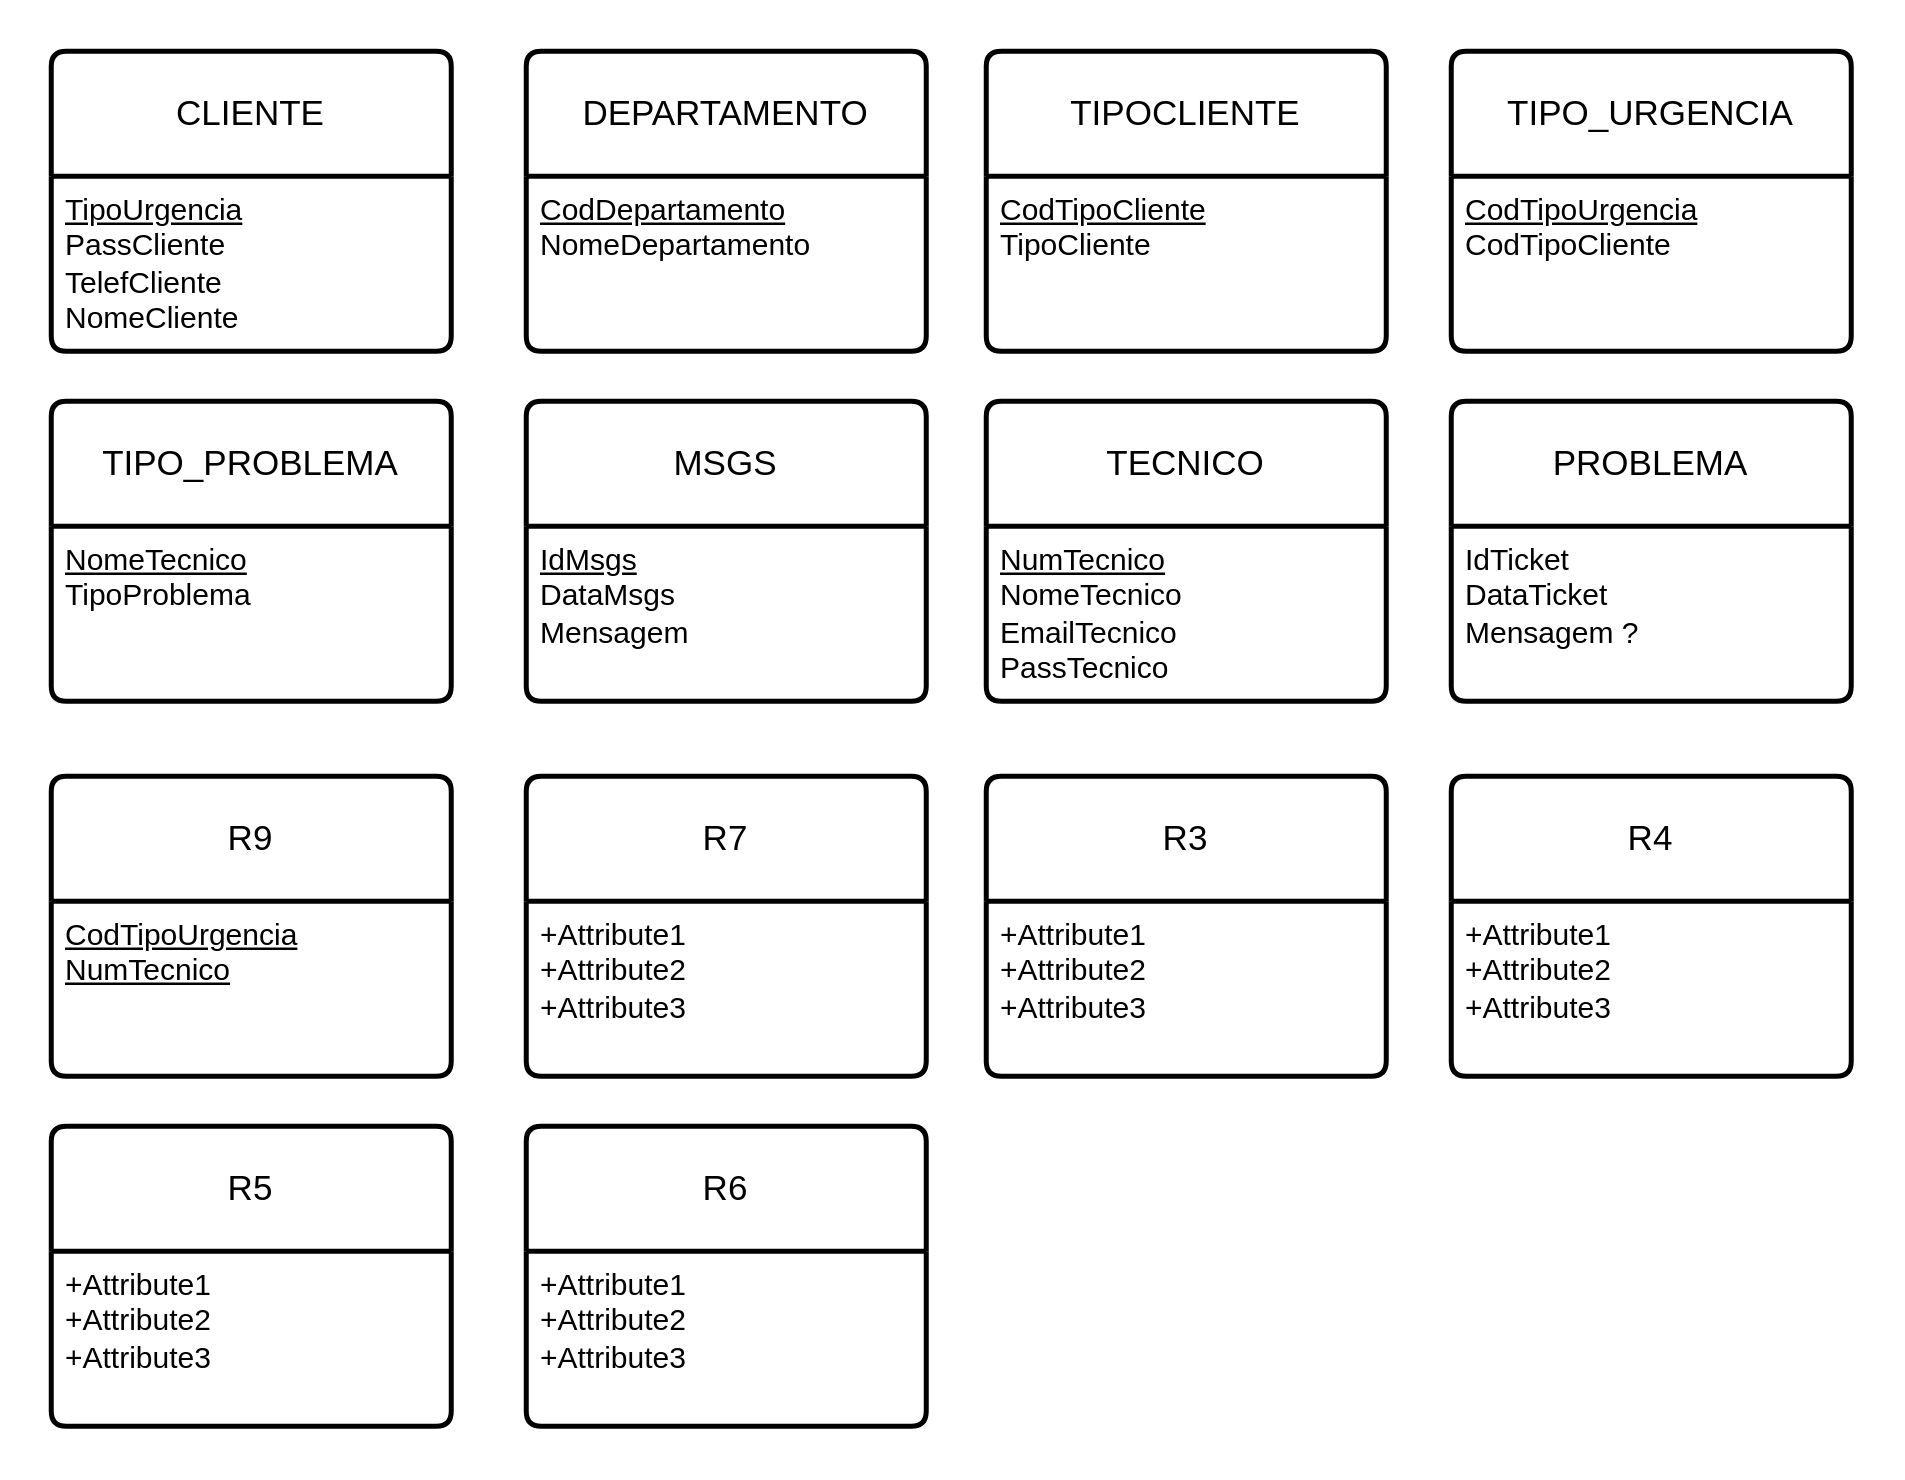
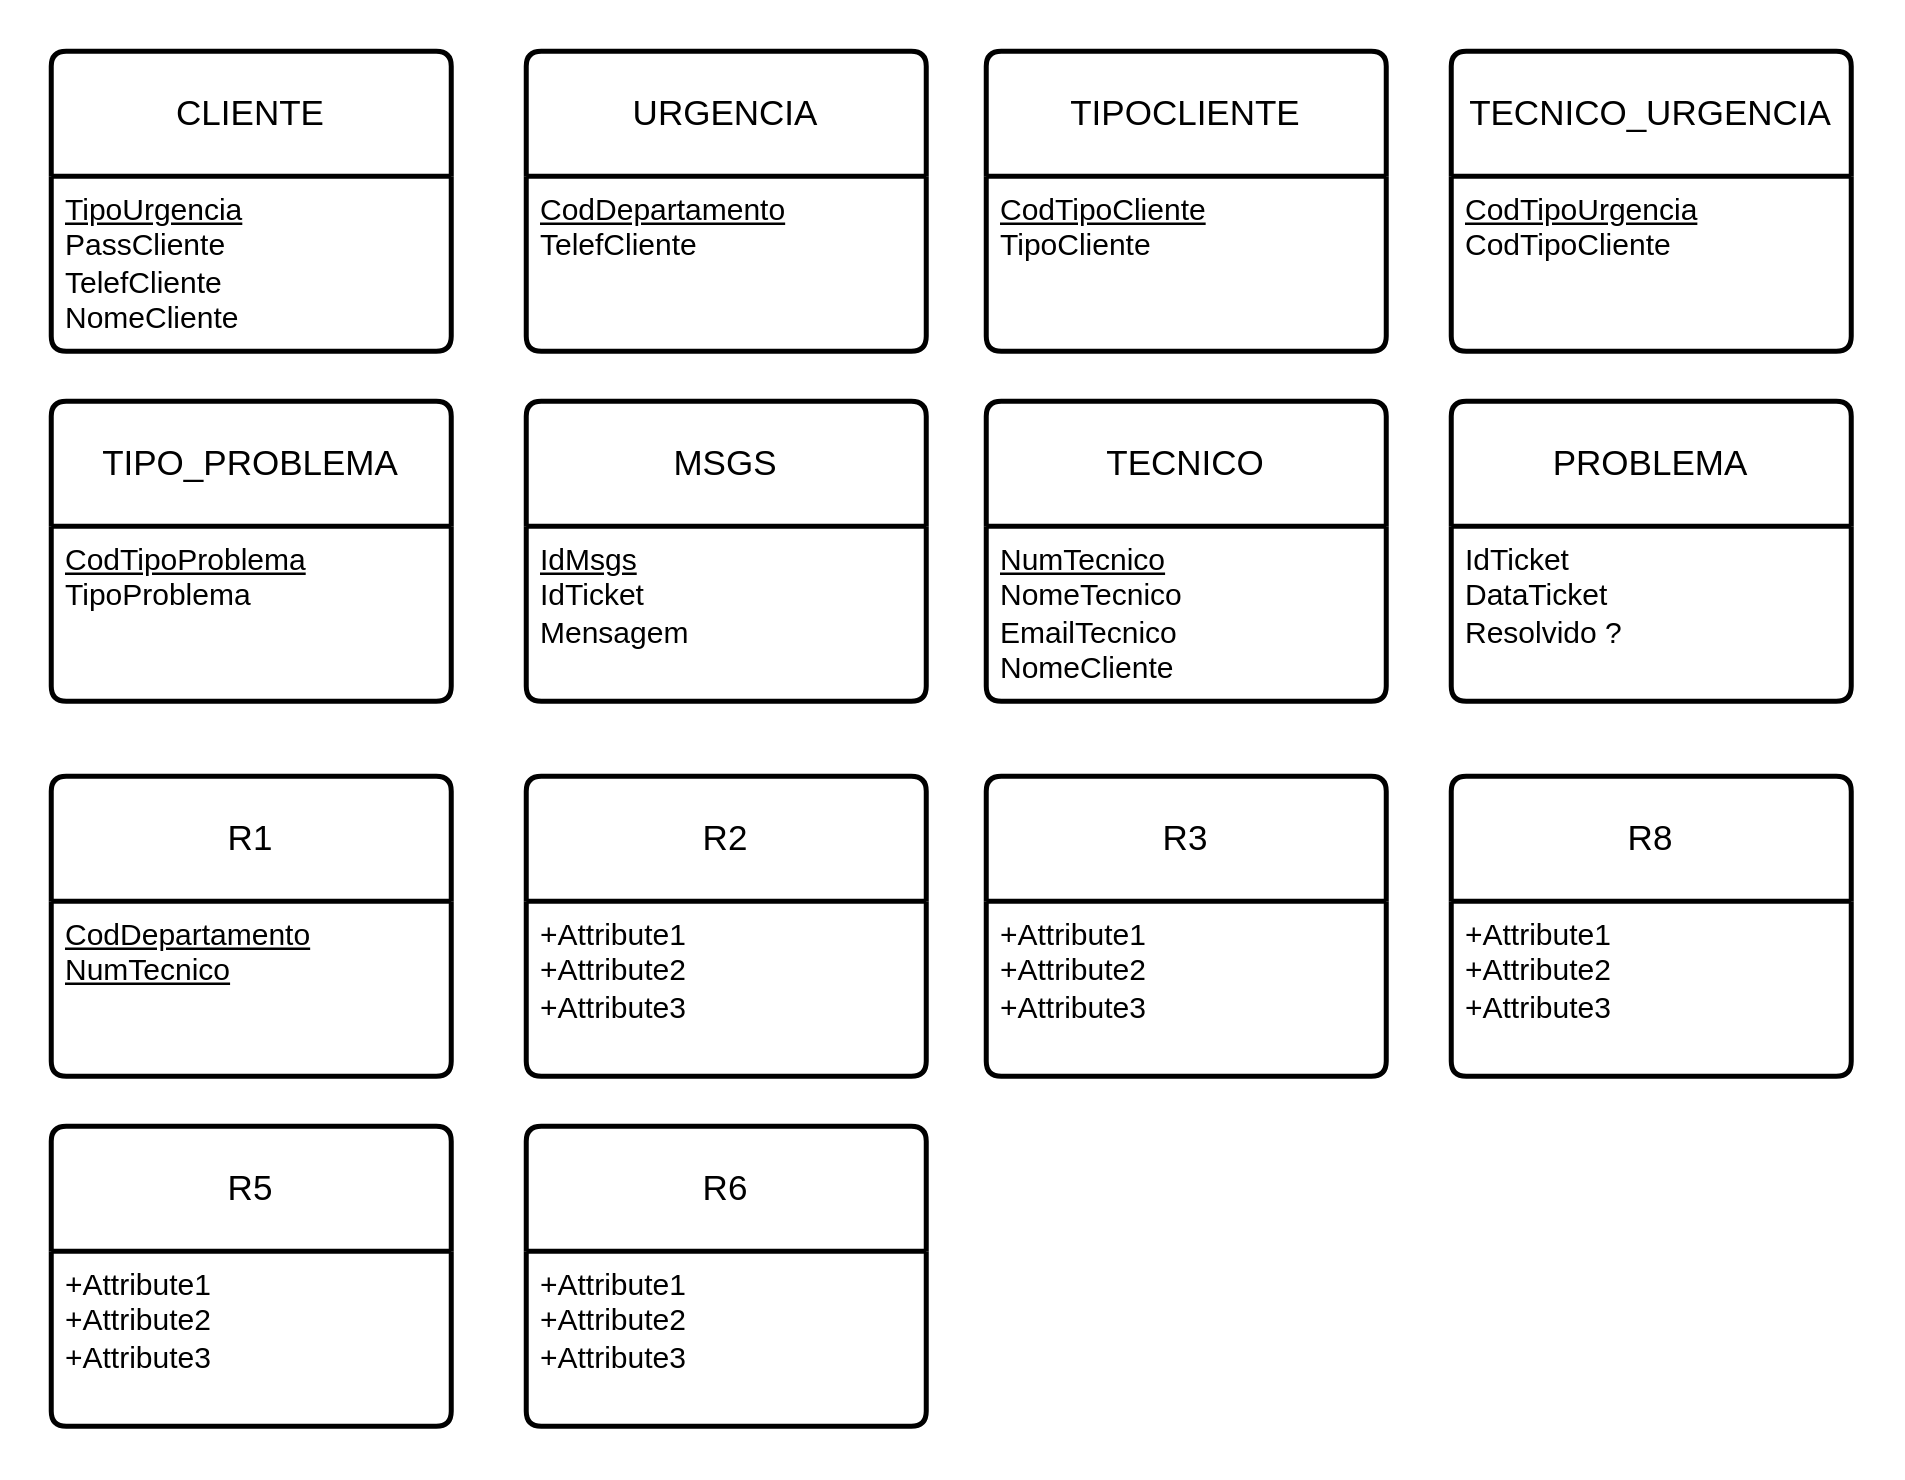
(726, 114) -> (726, 114)
(1651, 114) -> (1651, 114)
(676, 230) -> (667, 230)
(159, 580) -> (184, 580)
(608, 598) -> (608, 598)
(1546, 598) -> (1547, 598)
(1090, 616) -> (1090, 616)
(251, 839) -> (251, 839)
(726, 839) -> (726, 839)
(1651, 839) -> (1651, 839)
(184, 955) -> (192, 955)
